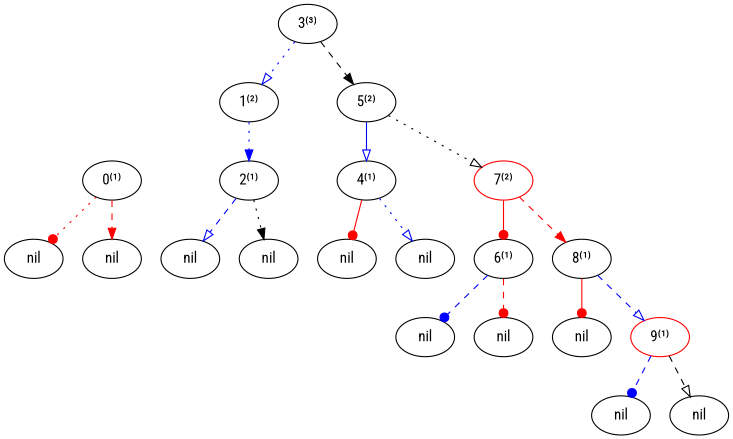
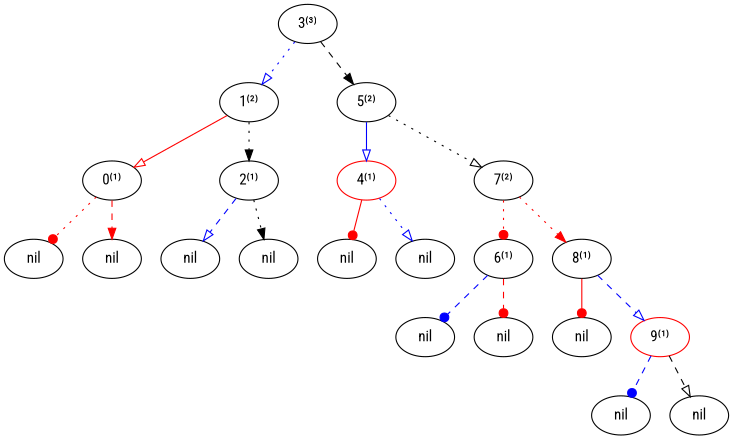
(249, 136) -> (249, 136)
none -> (185, 139)
(366, 181) -> (366, 181)
(504, 181) -> (504, 181)
(504, 215) -> (504, 215)
(539, 216) -> (539, 216)
